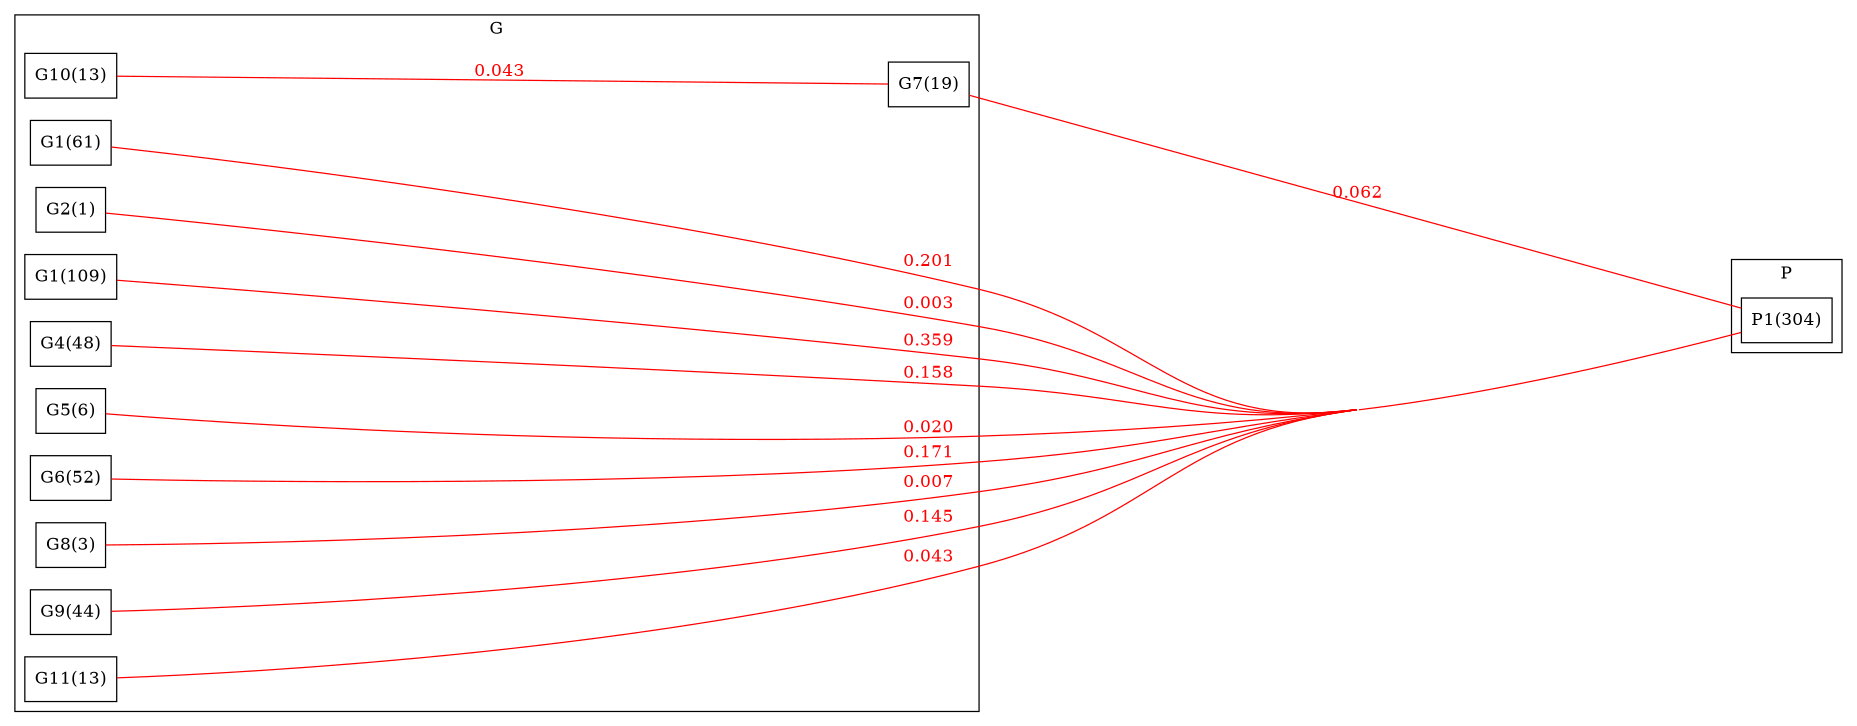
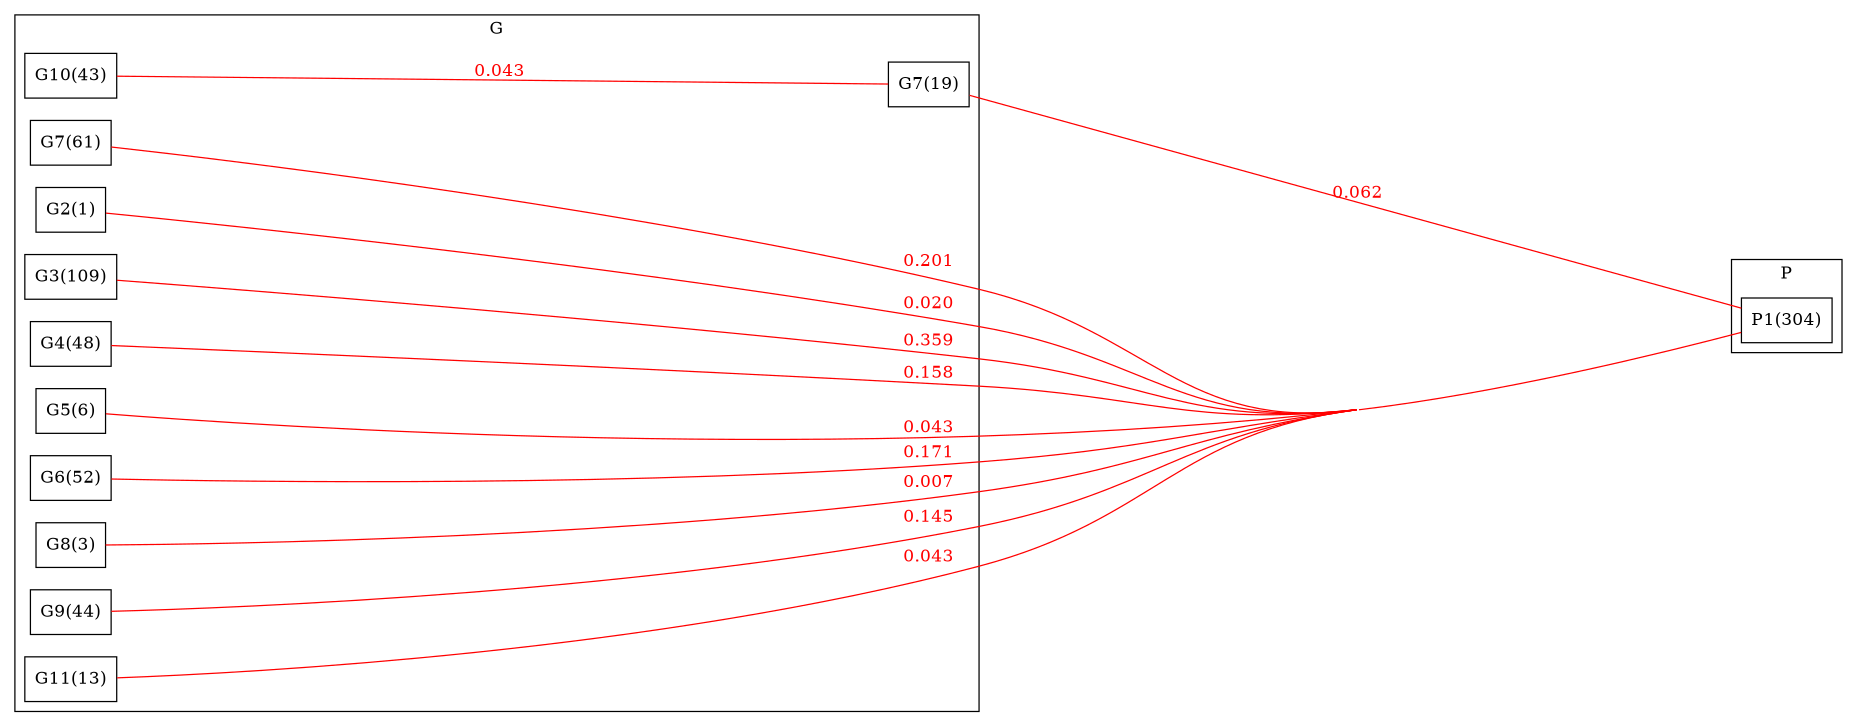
(71, 76) -> (71, 76)
(71, 143) -> (71, 143)
(71, 277) -> (71, 277)
(929, 304) -> (929, 304)
(929, 428) -> (929, 428)
